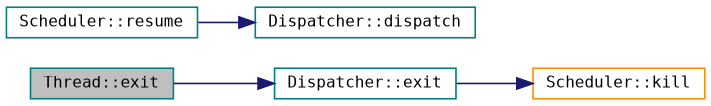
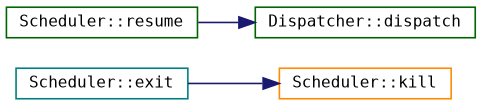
(102, 22) -> (102, 22)
(365, 22) -> (365, 22)
(102, 83) -> none
(365, 83) -> (102, 83)
